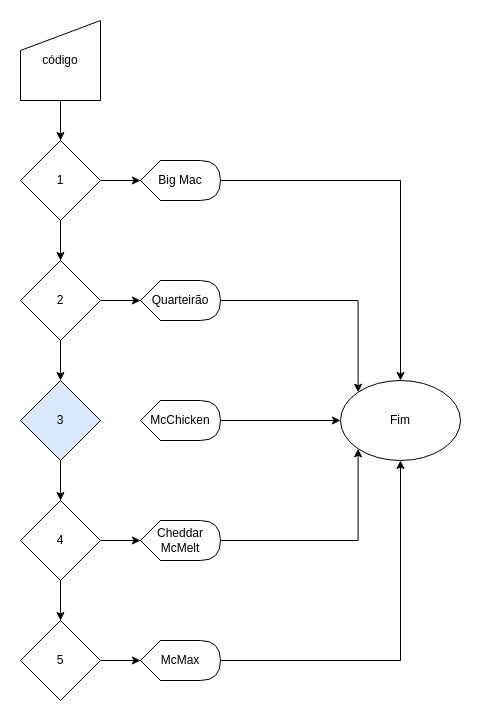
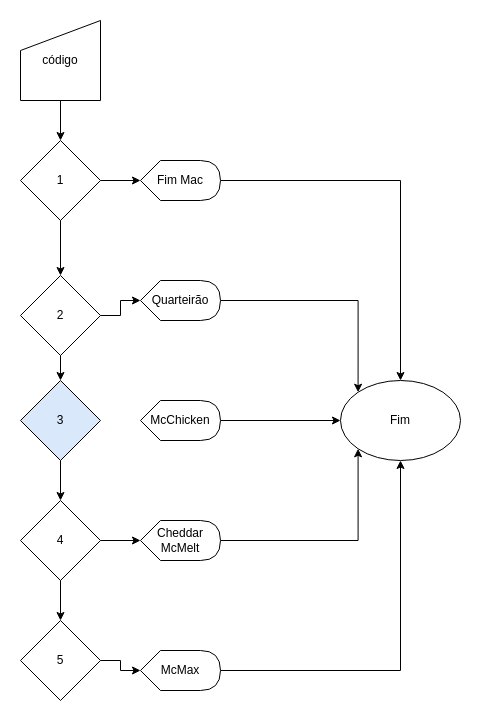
(181, 181) -> (181, 181)
(61, 301) -> (61, 316)
(181, 661) -> (181, 671)
